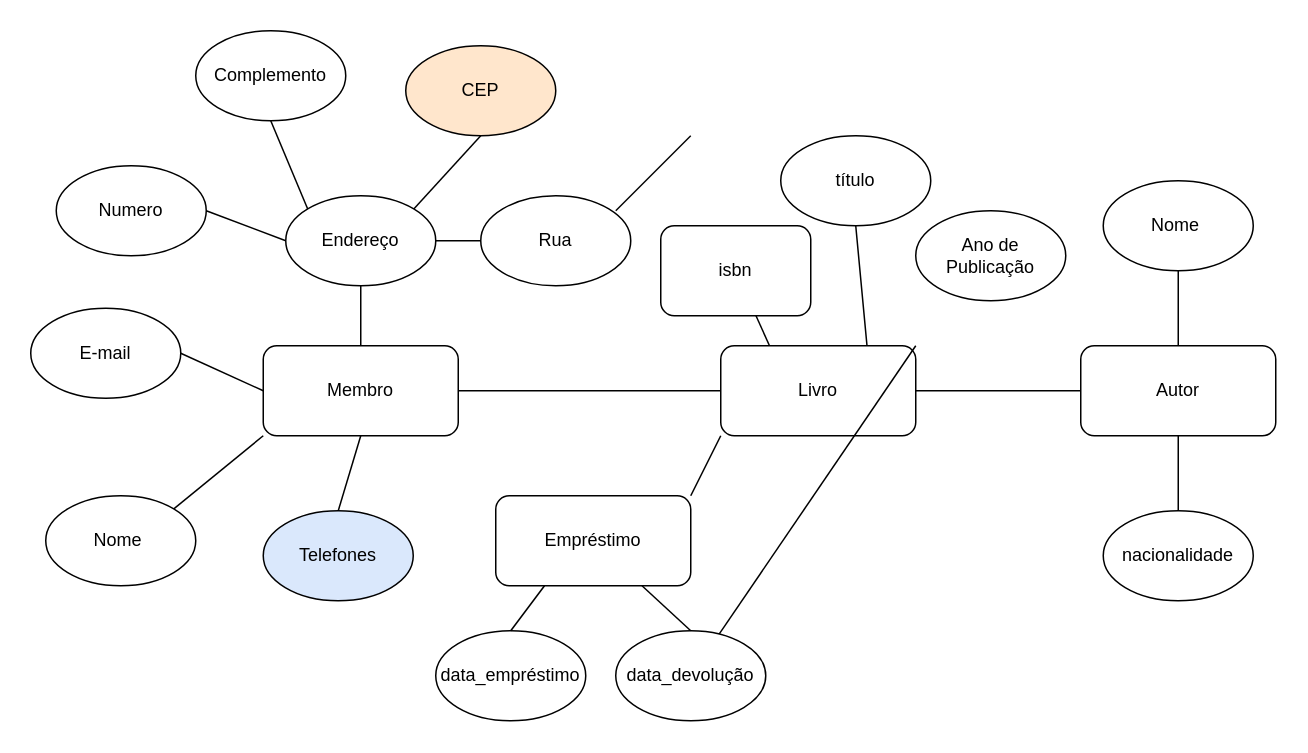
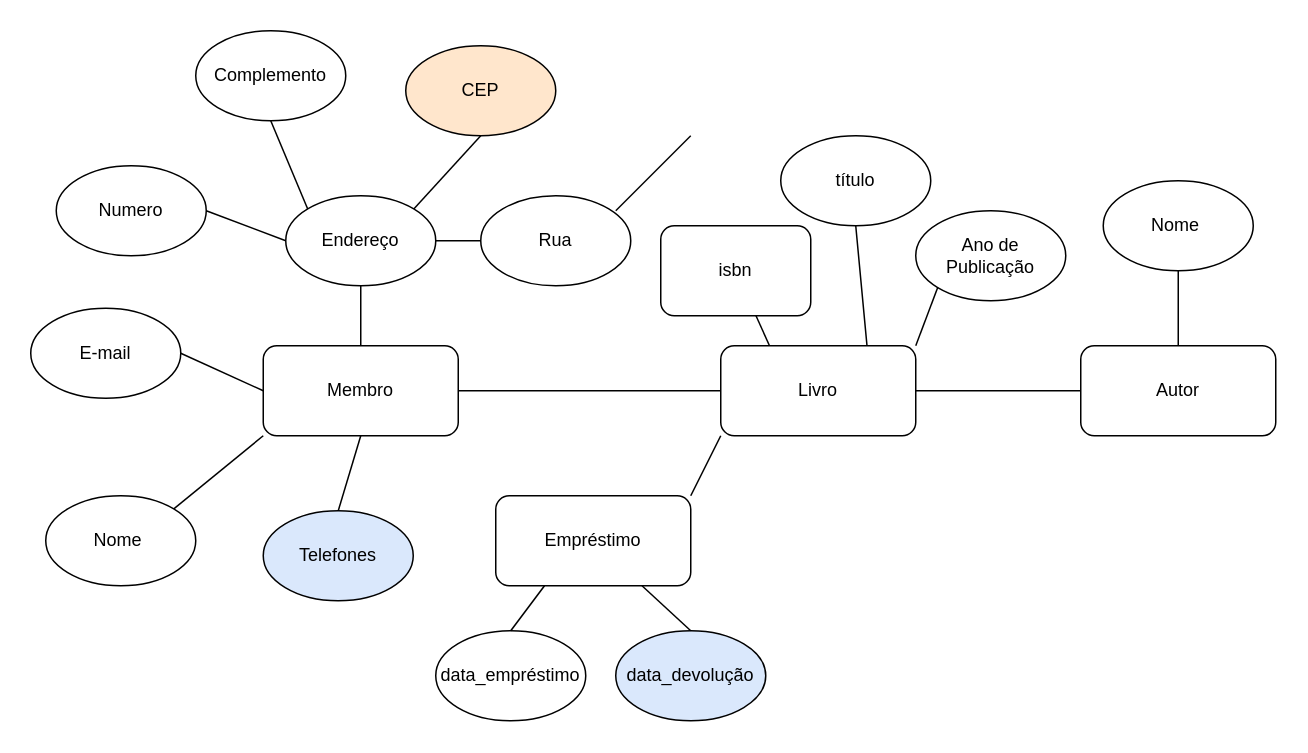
(1178, 473) -> none
(817, 490) -> (927, 317)
(1178, 556) -> none
(691, 676) -> (691, 676)
